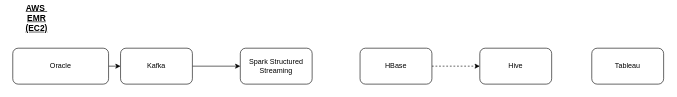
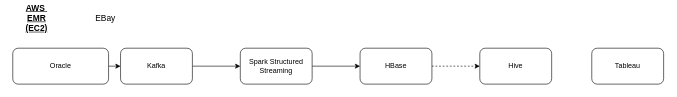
none -> (105, 18)
none -> (354, 66)
